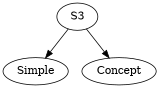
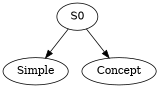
(77, 17) -> (77, 17)
